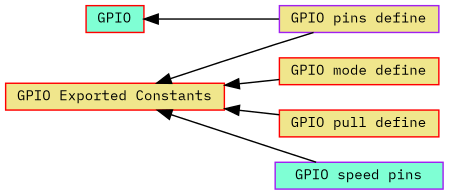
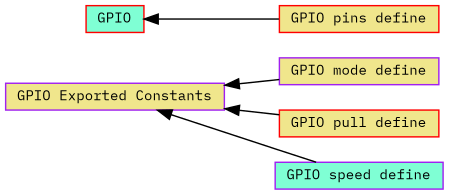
(359, 19) -> (359, 19)
(242, 55) -> none
(359, 71) -> (359, 71)
(115, 97) -> (115, 97)
(359, 176) -> (359, 176)
